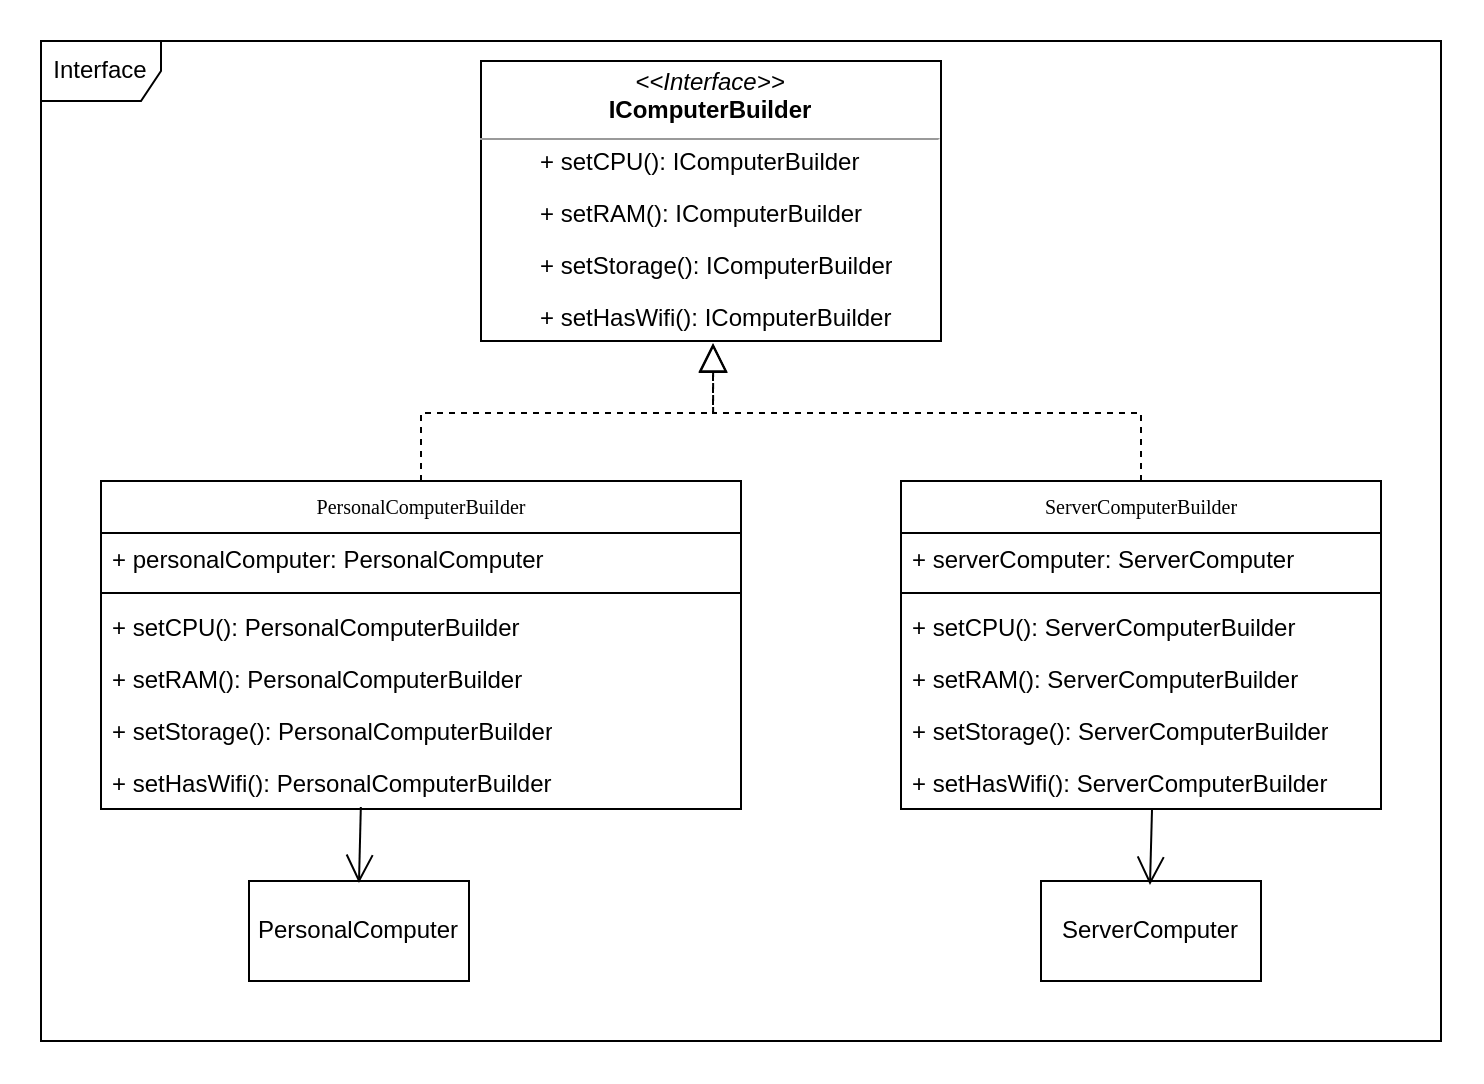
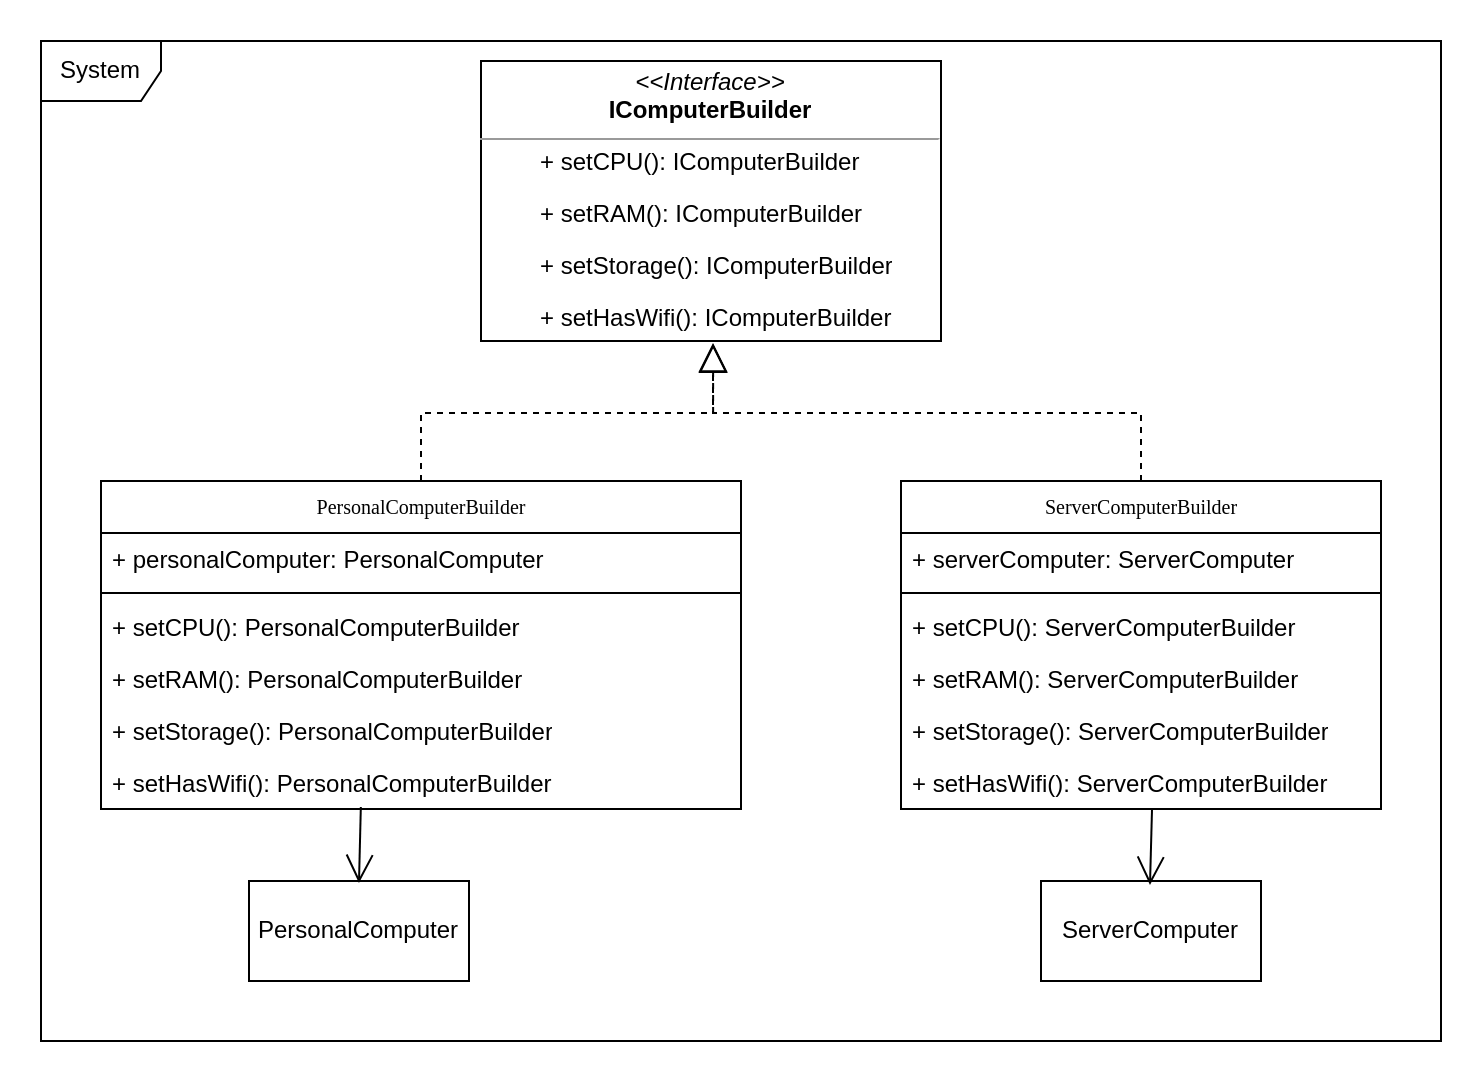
(101, 71) -> (101, 71)
